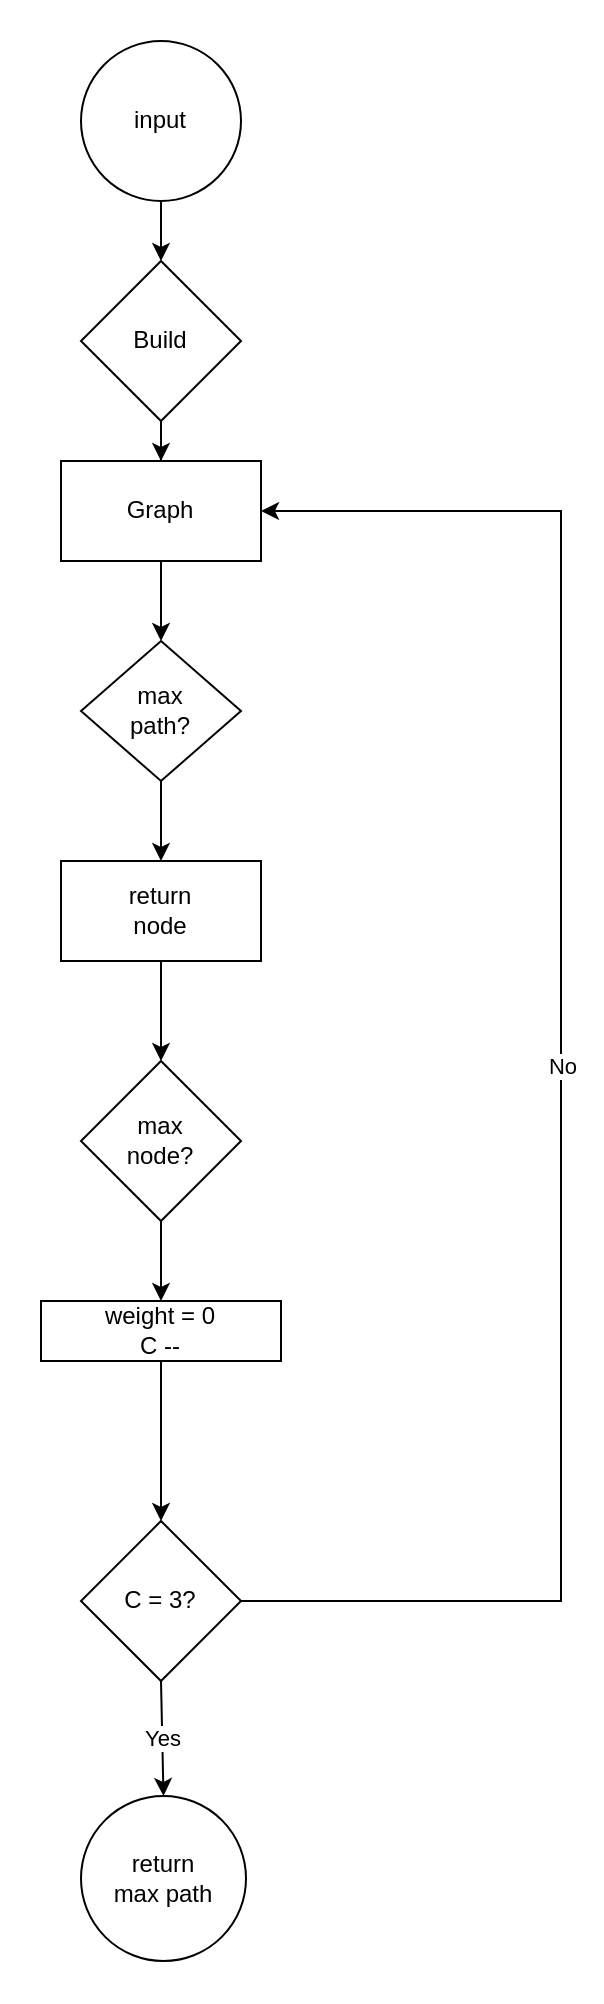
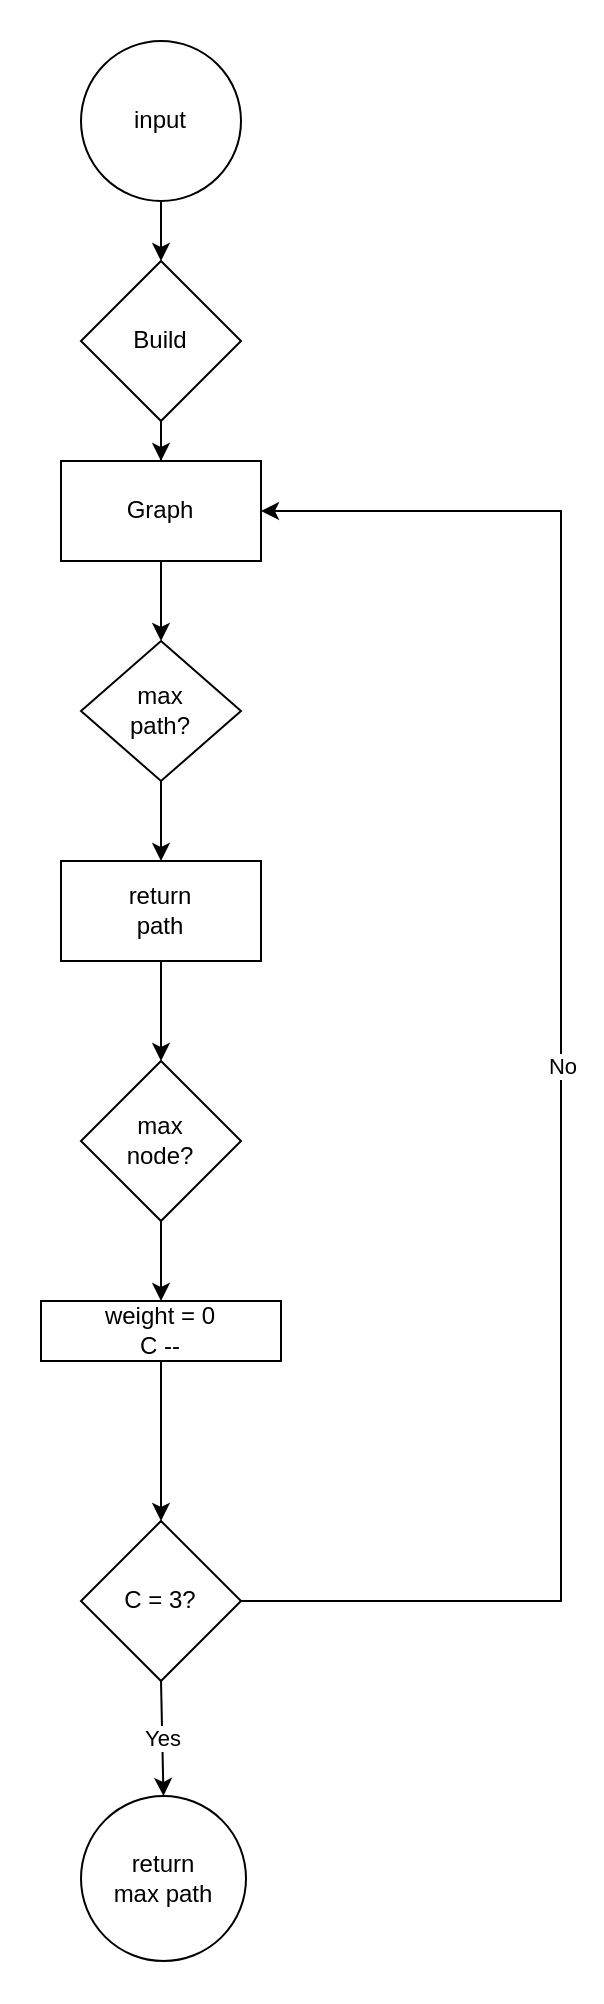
(161, 911) -> (161, 911)
